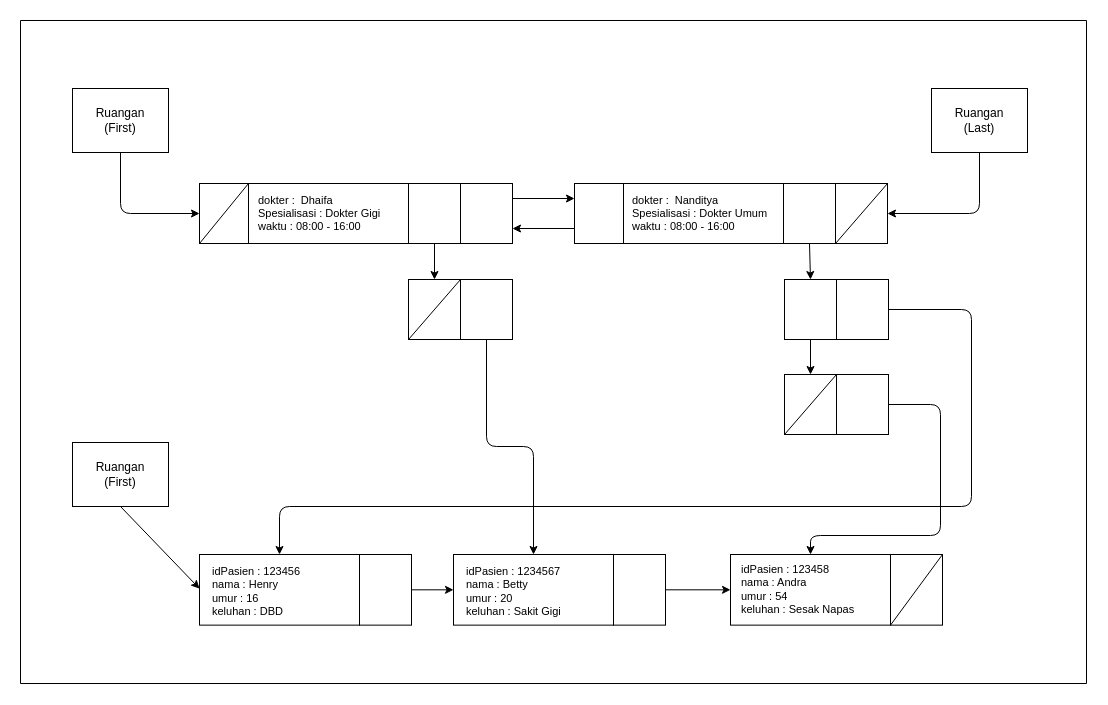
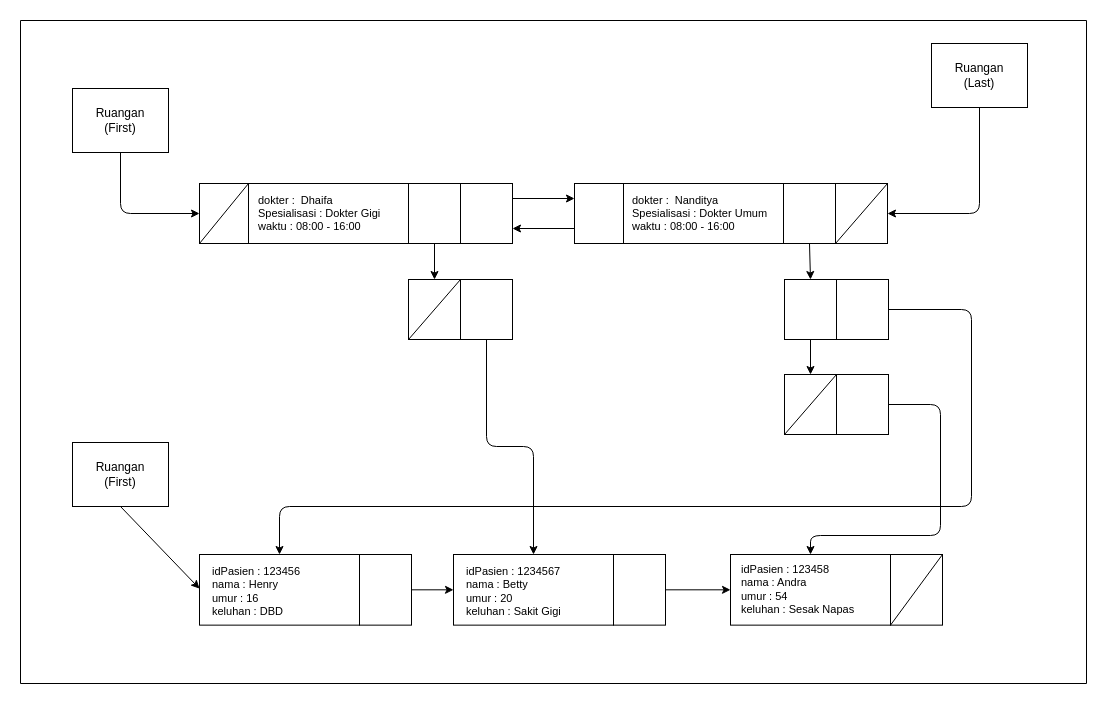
(980, 121) -> (980, 76)
